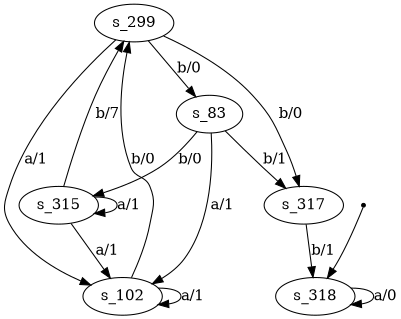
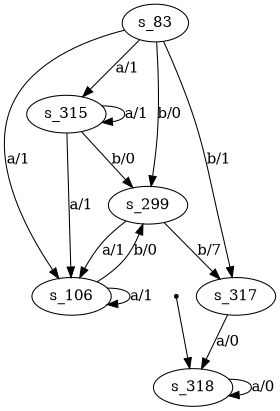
(168, 65) -> (158, 109)
(107, 114) -> (123, 160)
(291, 114) -> (209, 251)
(190, 160) -> (127, 69)
(323, 251) -> (228, 342)
(123, 296) -> (72, 296)
